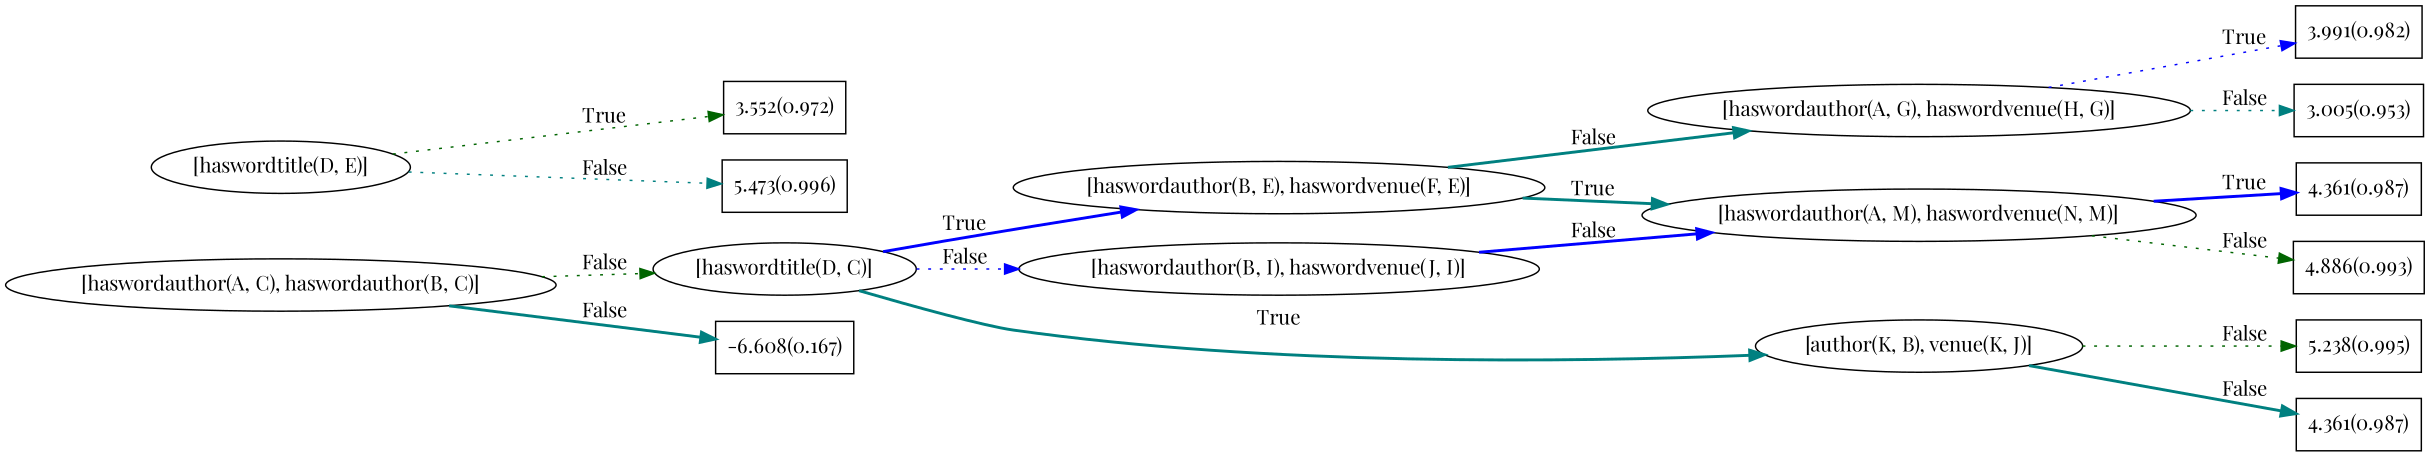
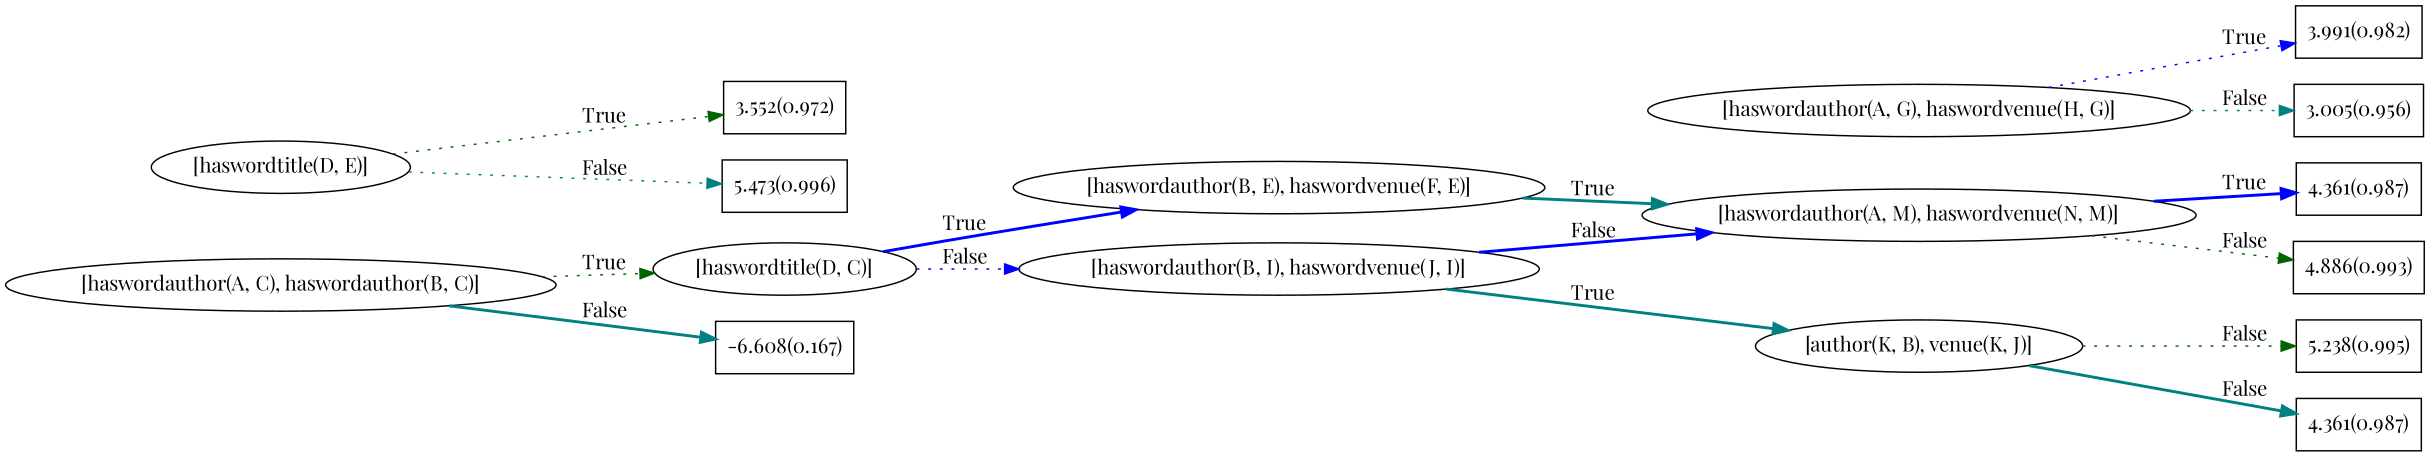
(2359, 111) -> (2359, 111)
(1591, 150) -> none
(605, 264) -> (605, 264)
(1301, 355) -> (1610, 309)
